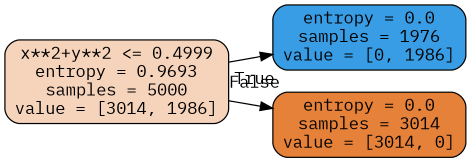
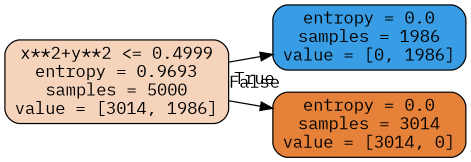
(369, 37) -> (369, 37)
